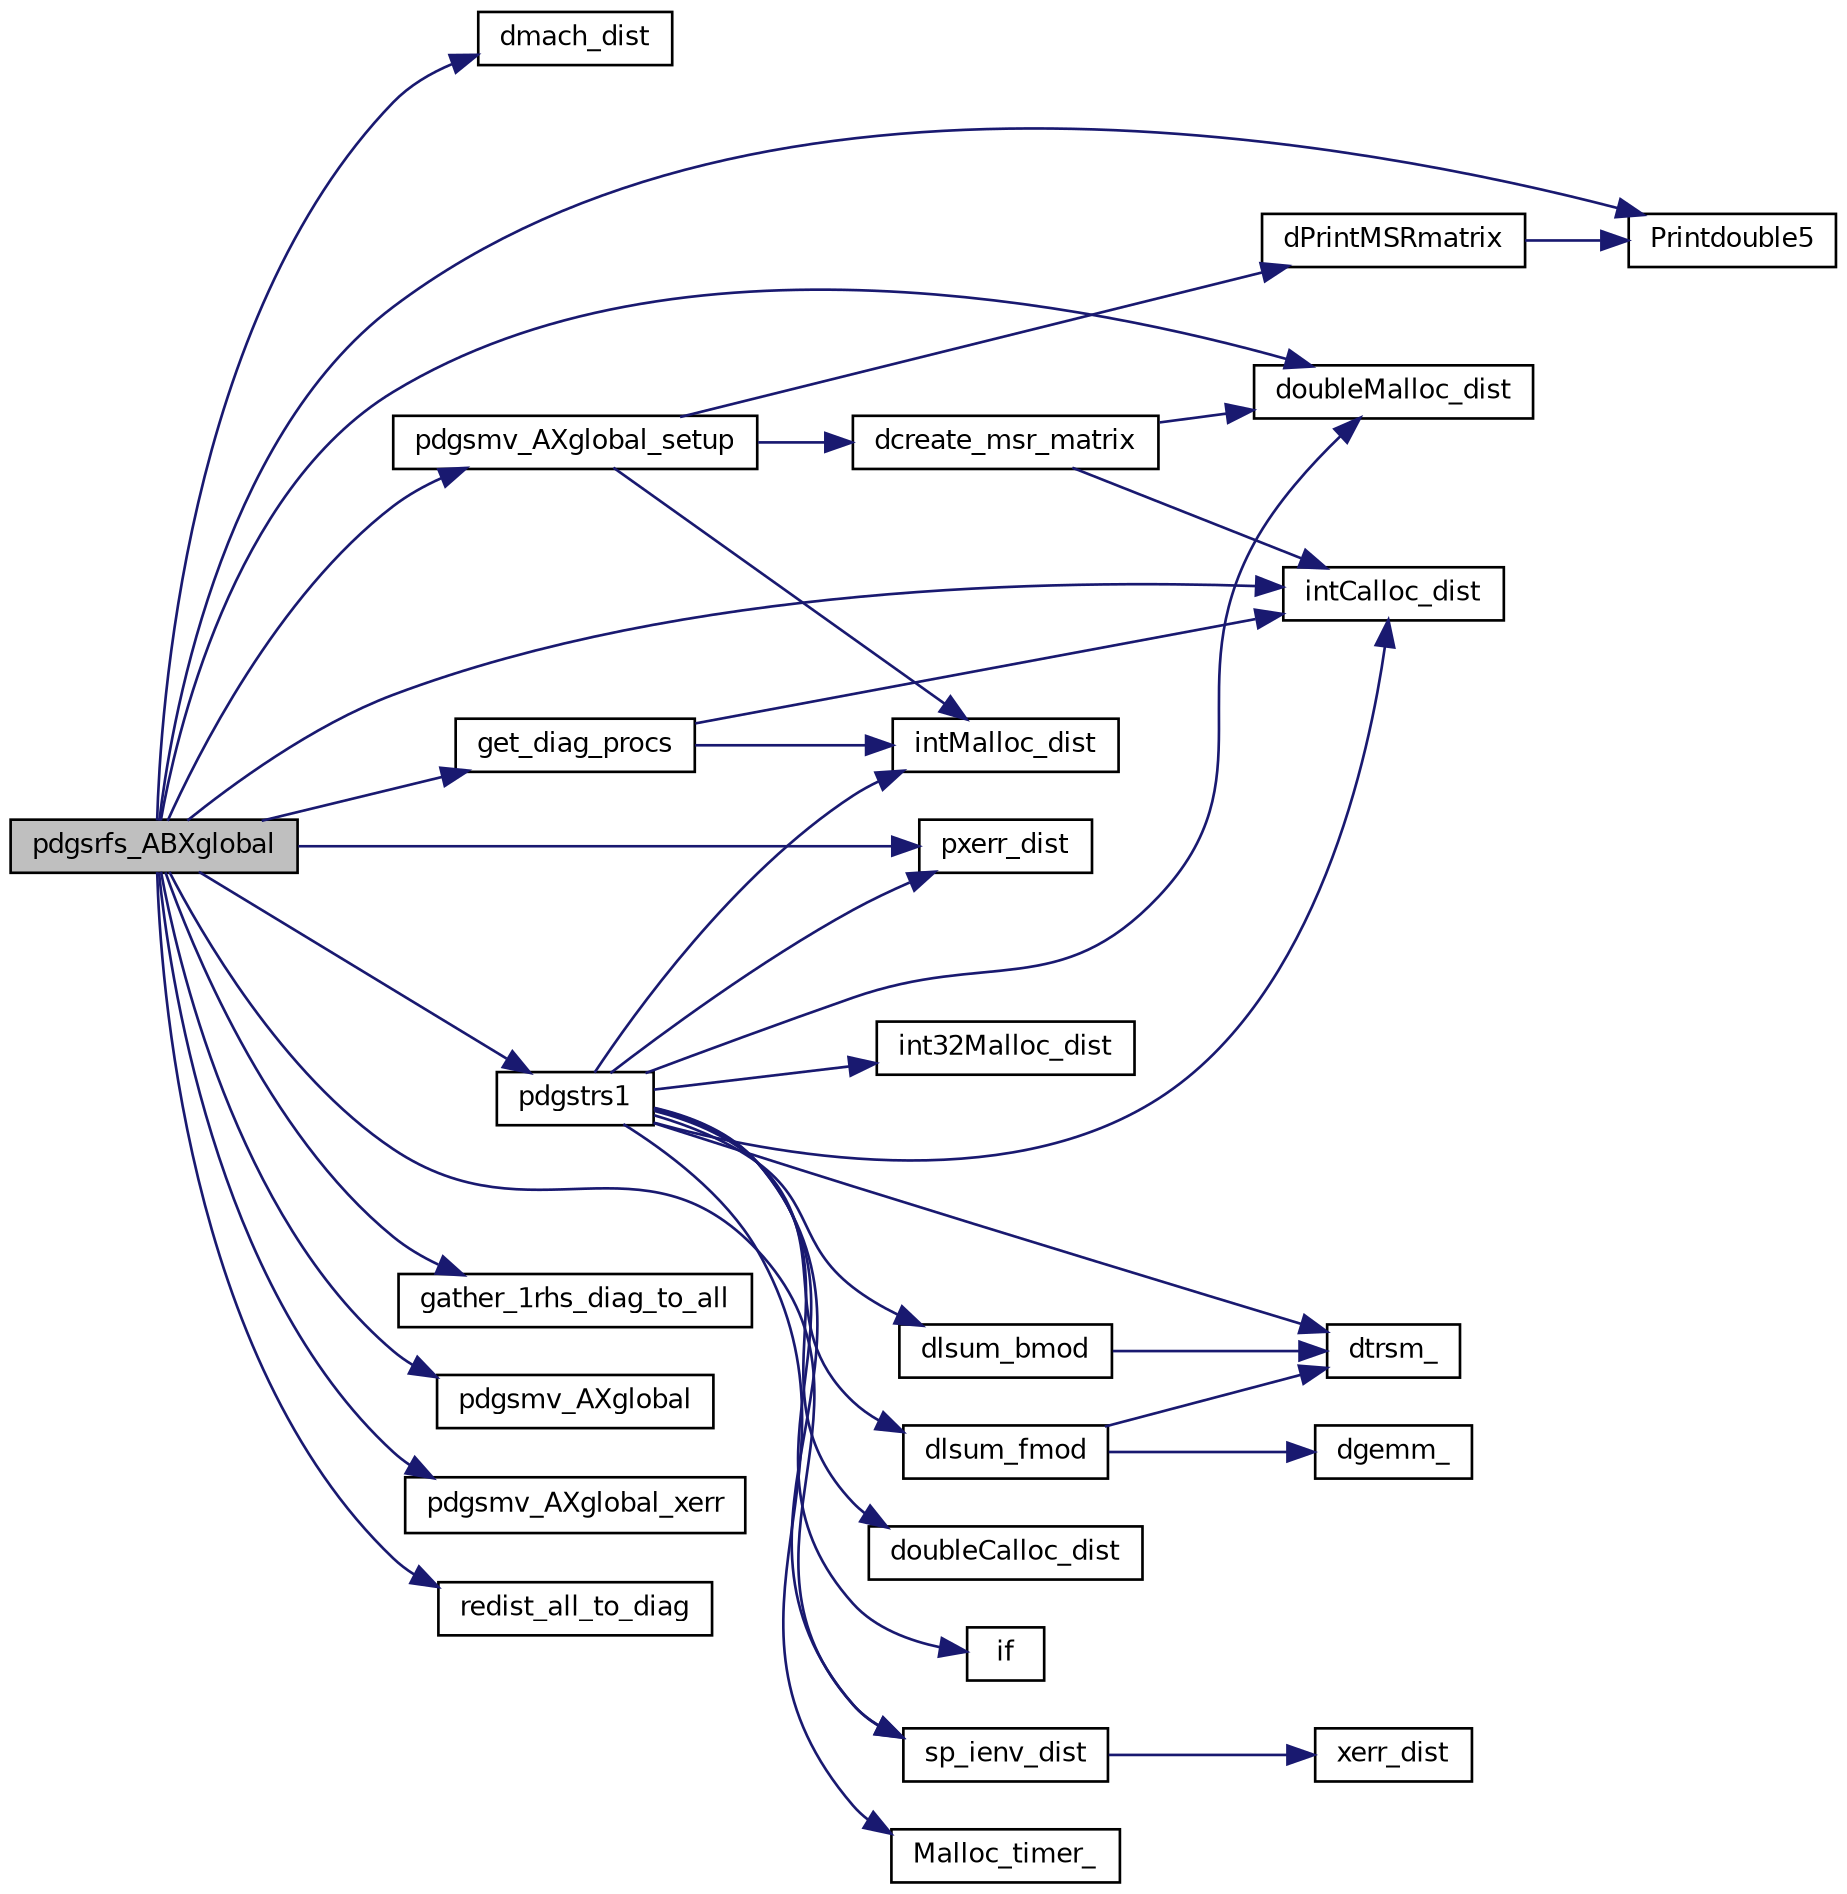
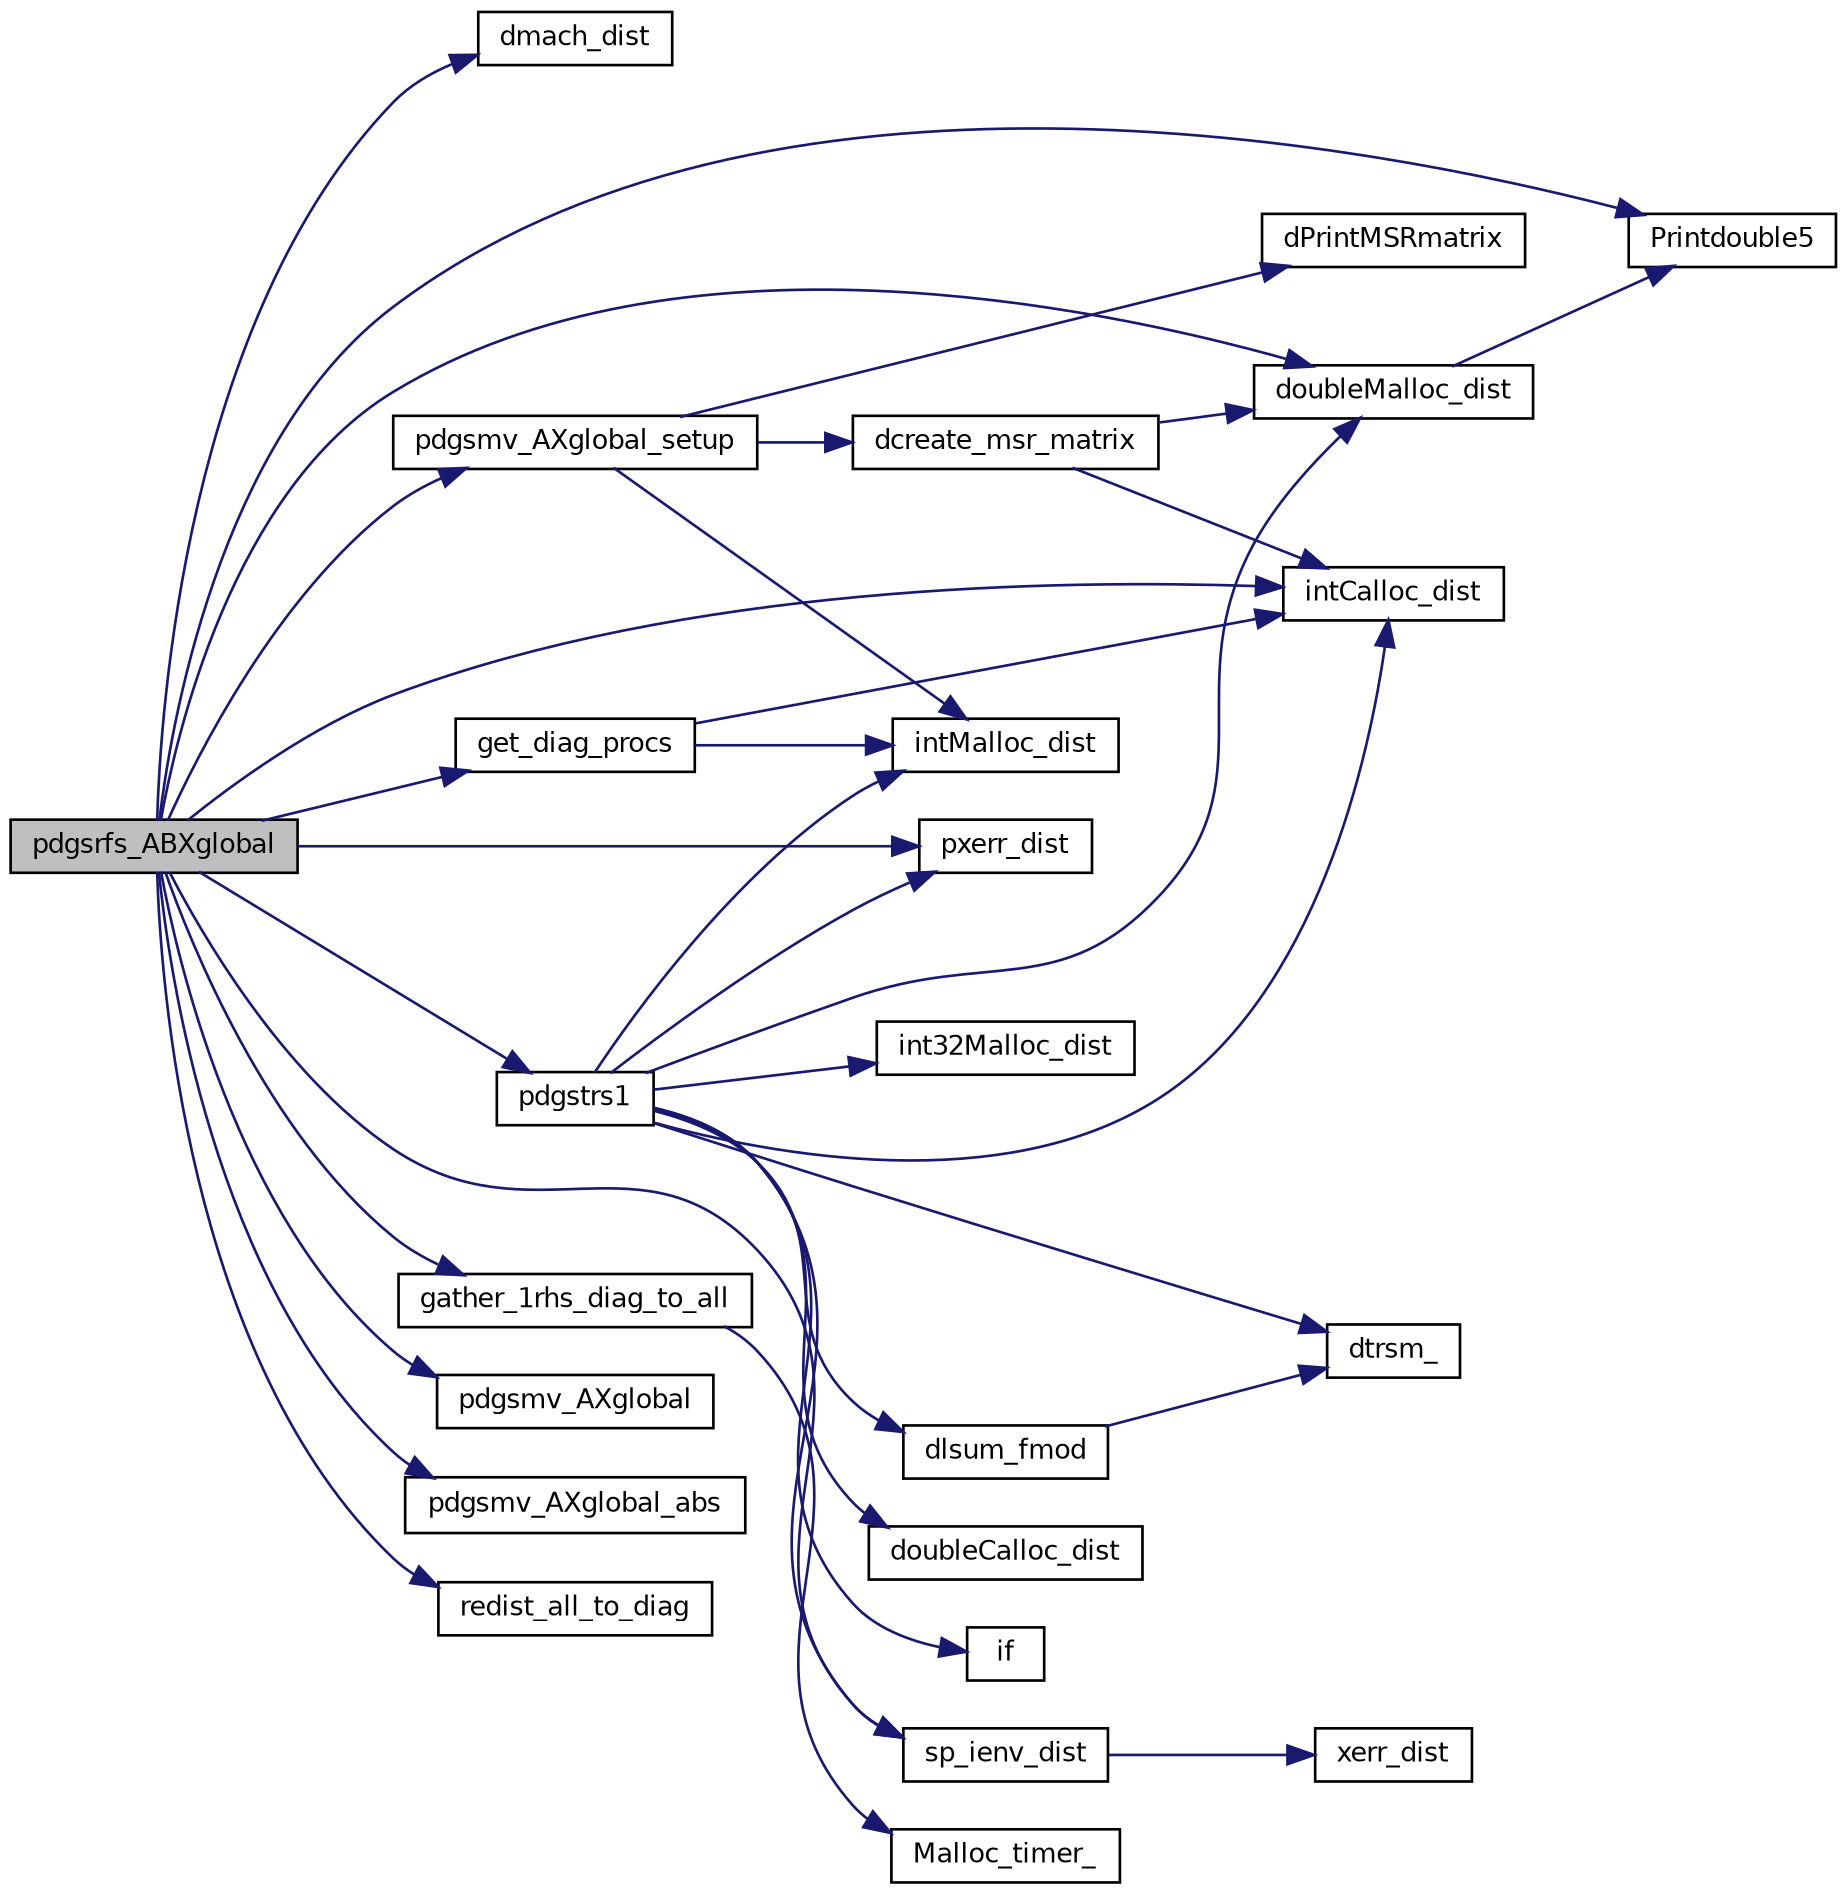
(1563, 240) -> (1551, 322)
(1006, 1351) -> none
(1394, 1452) -> none
(575, 1505) -> (575, 1505)
(784, 1607) -> (800, 1662)
